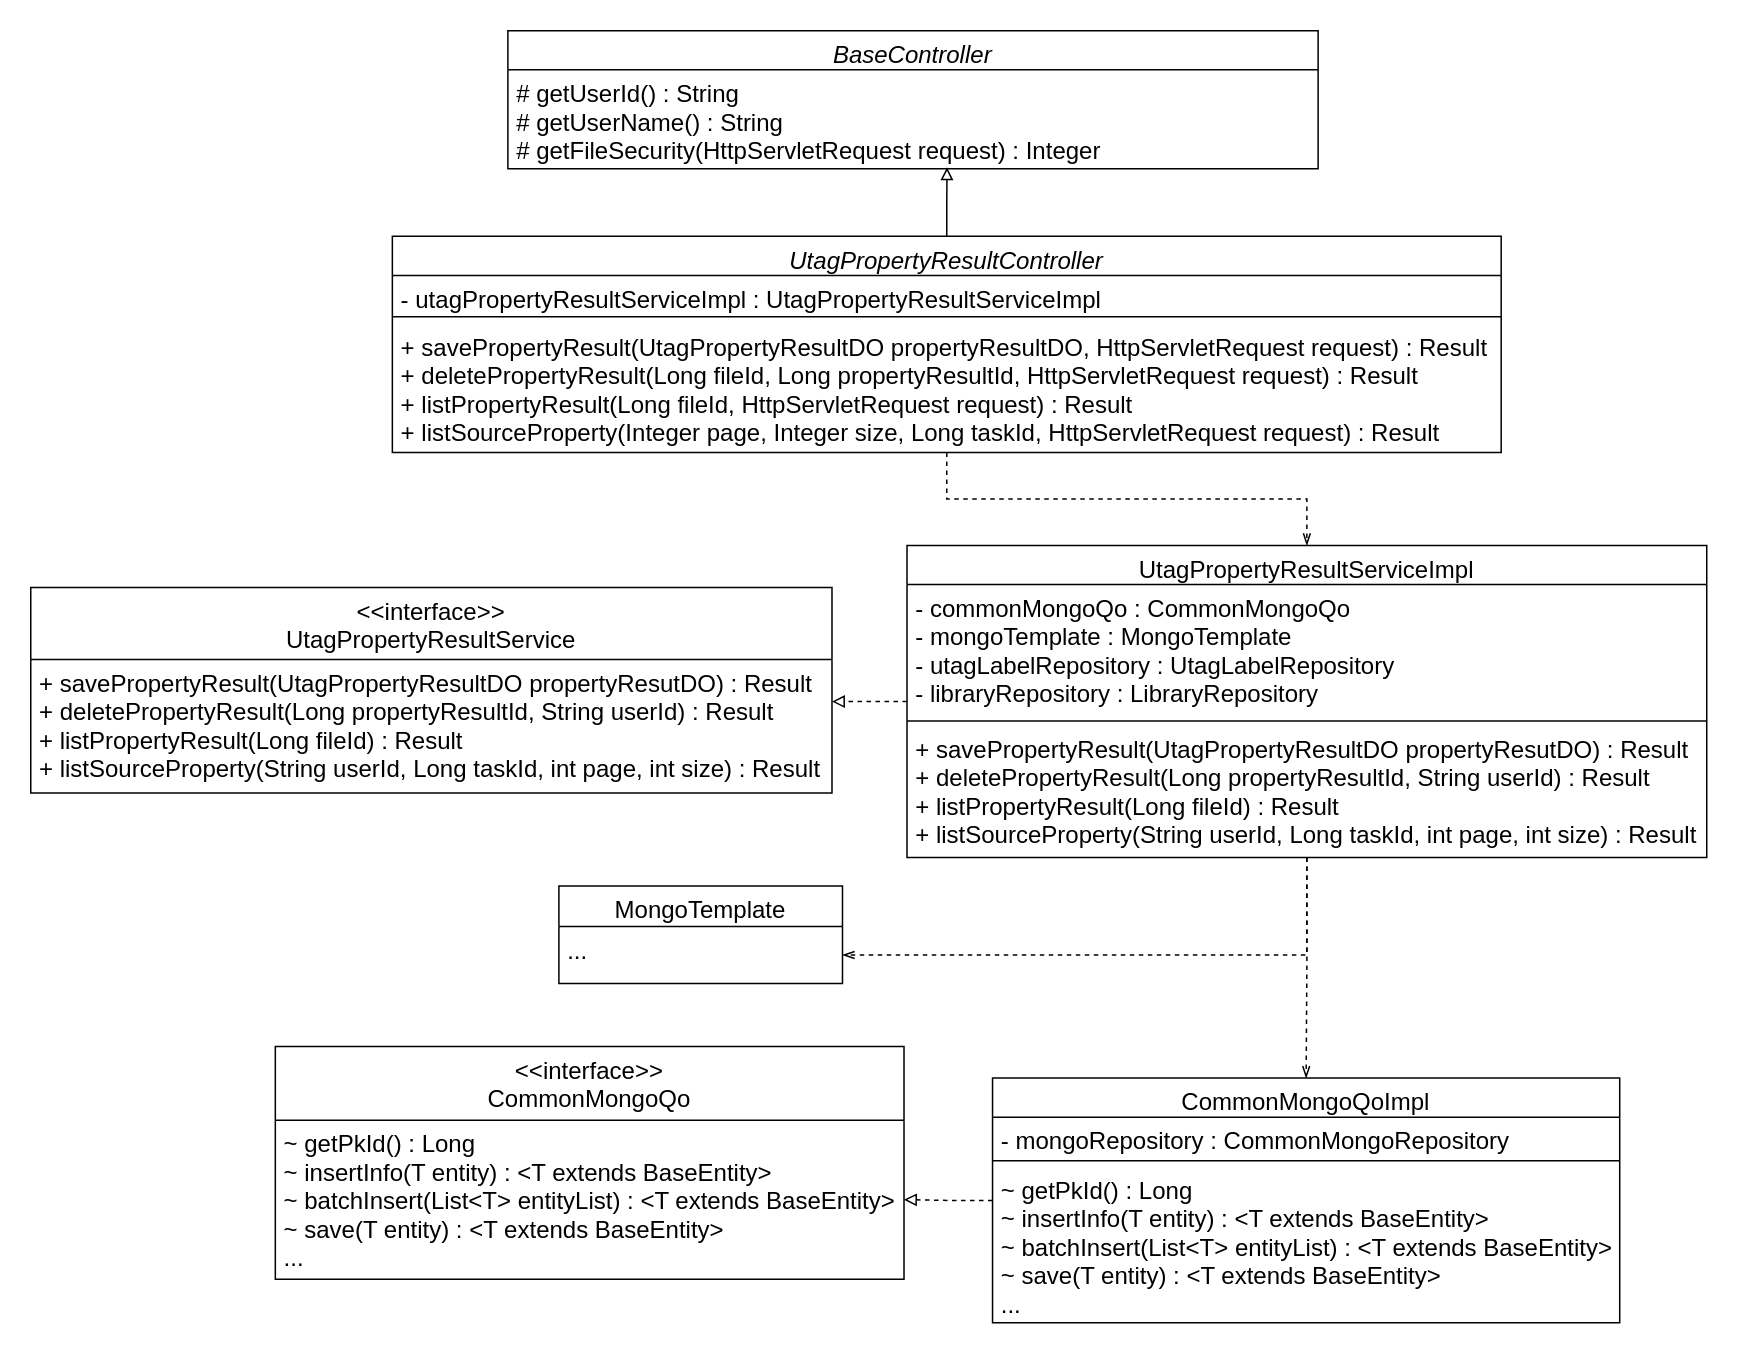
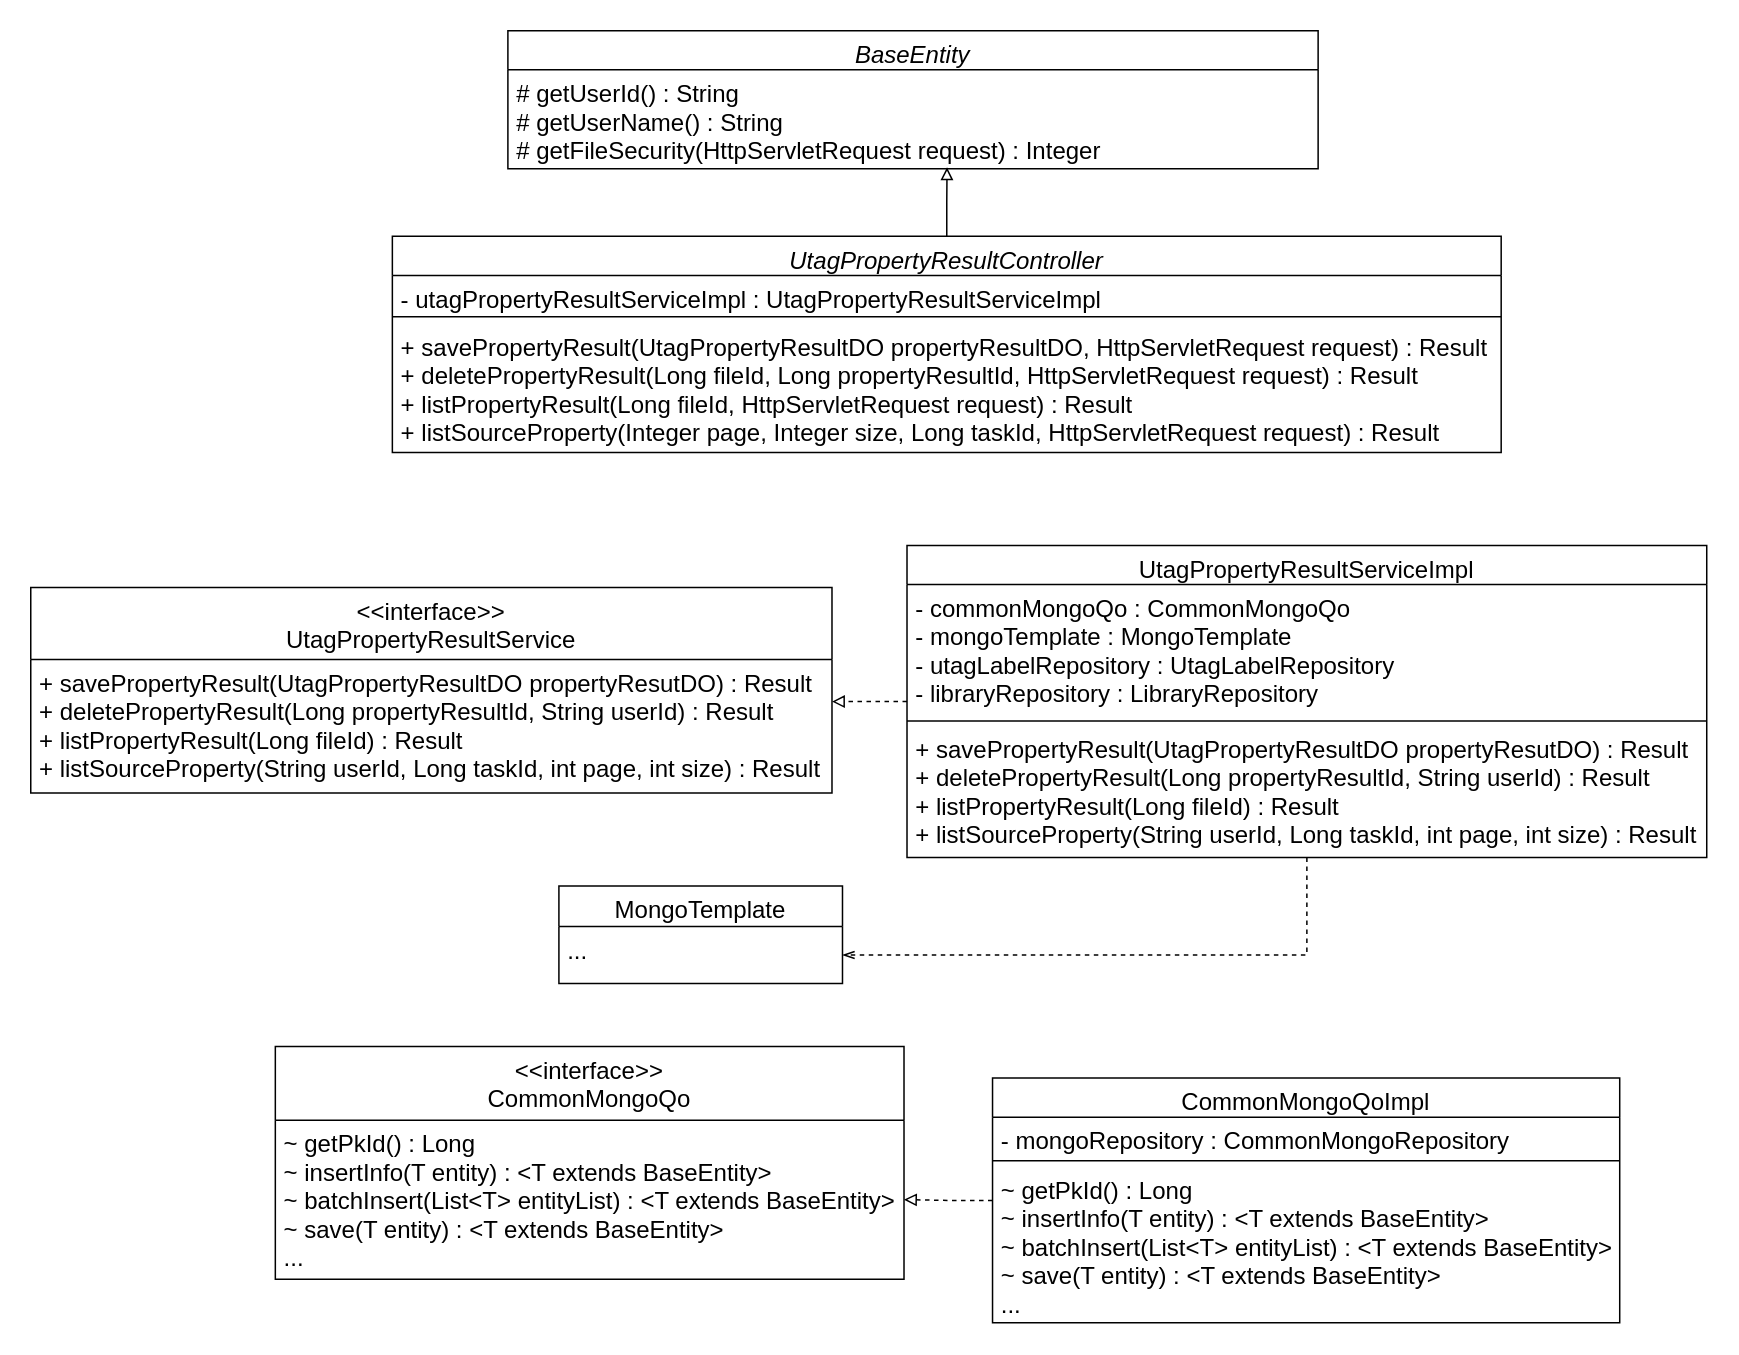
(912, 55) -> (912, 55)
(1127, 499) -> none
(1306, 1015) -> none
